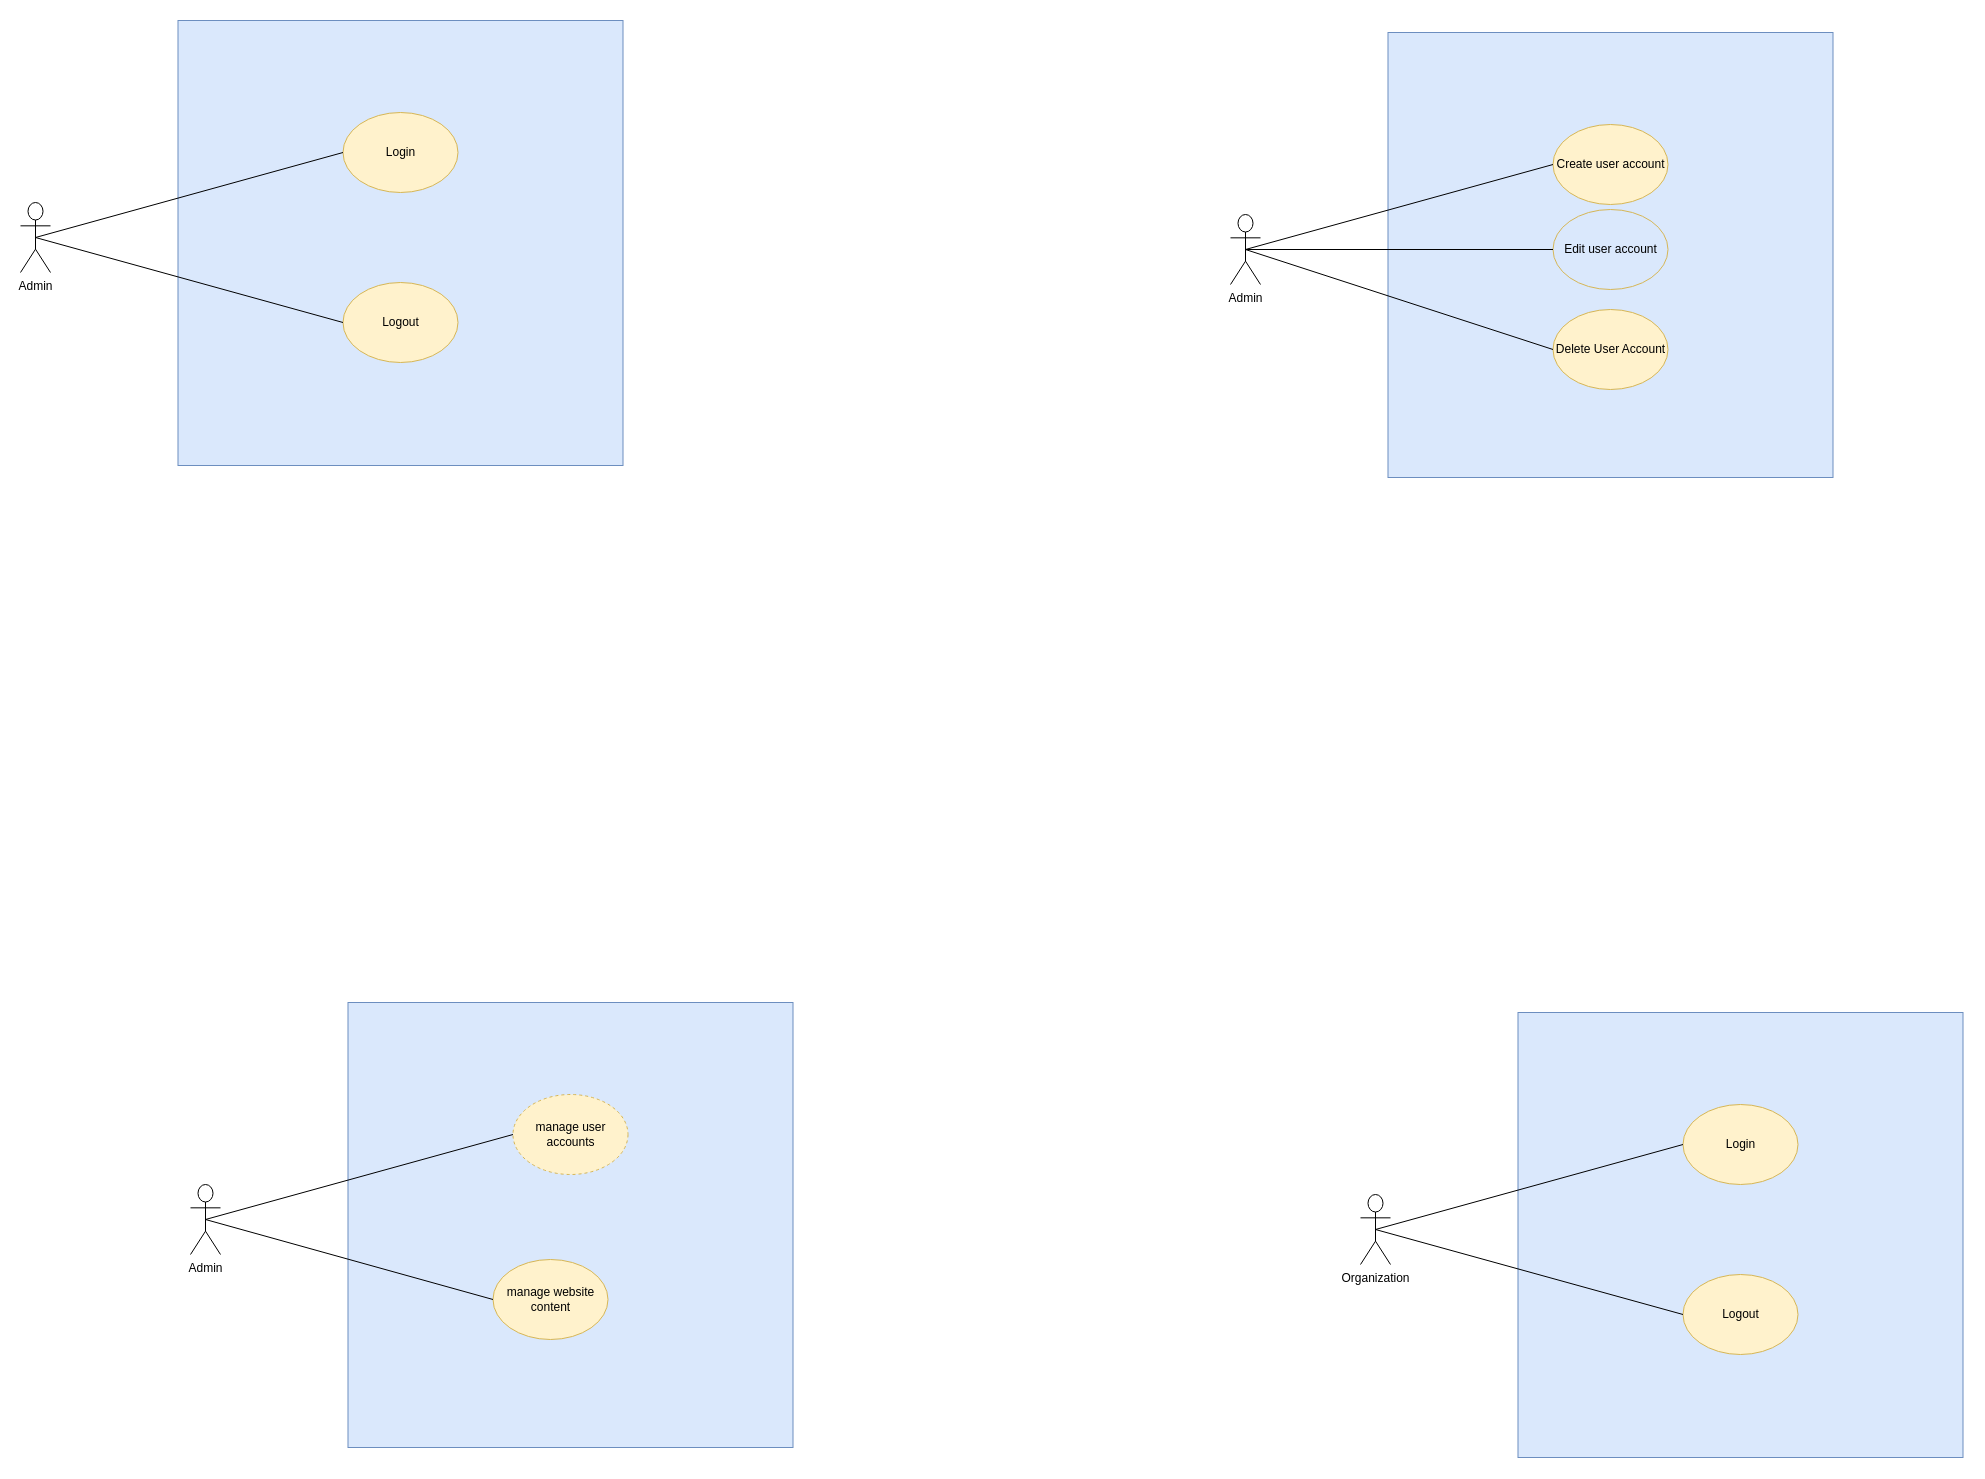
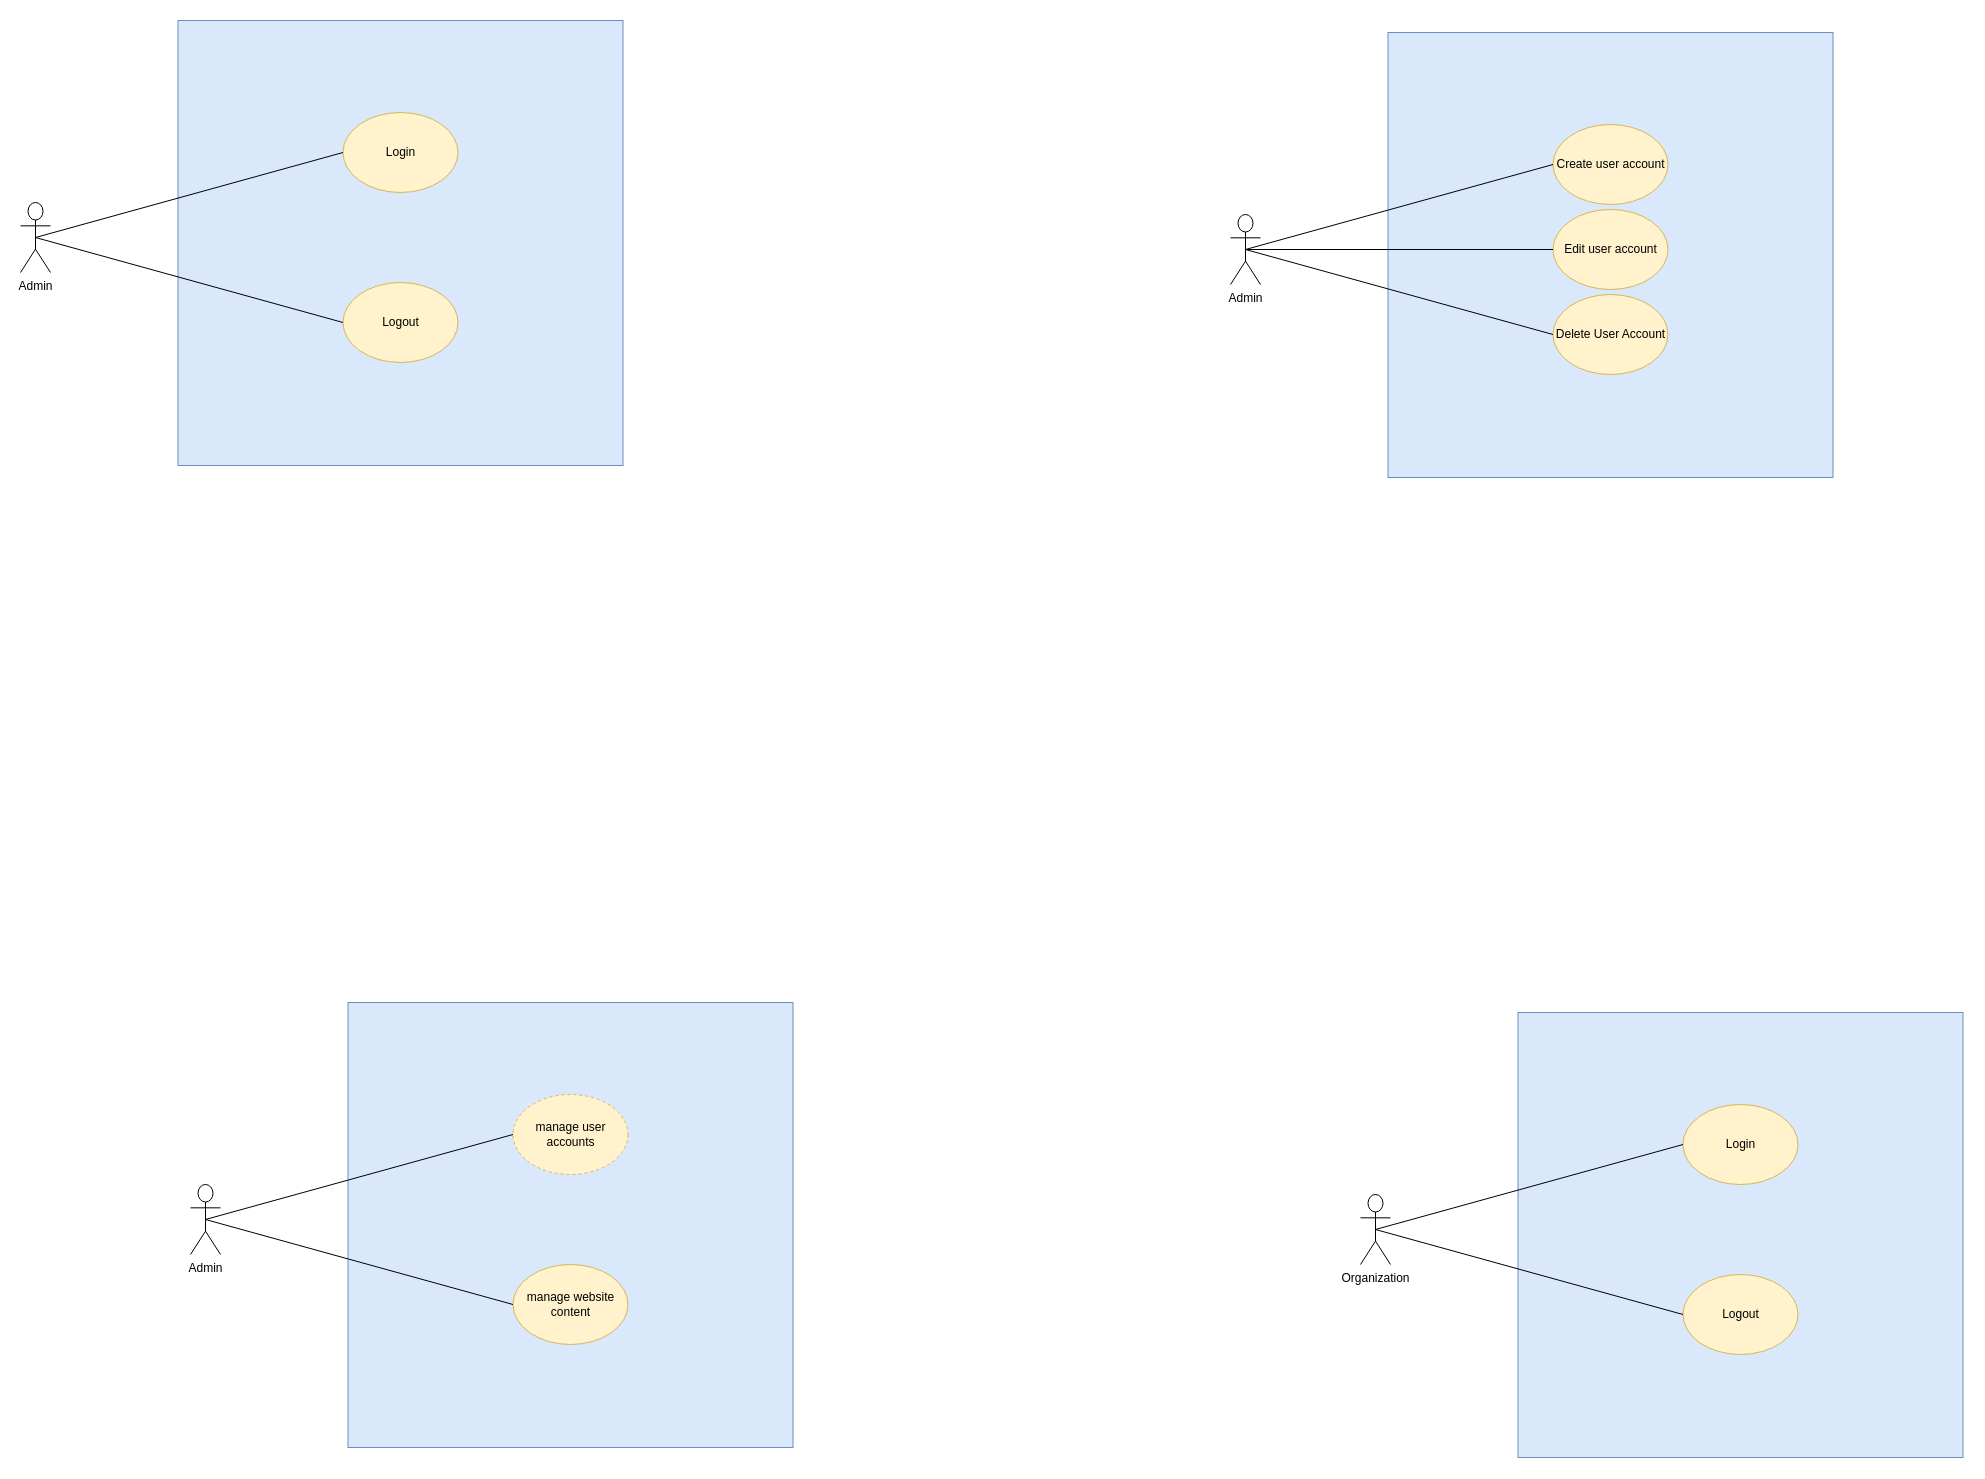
(1611, 250) -> (1611, 250)
(1611, 350) -> (1611, 335)
(551, 1300) -> (571, 1305)
